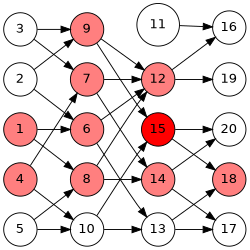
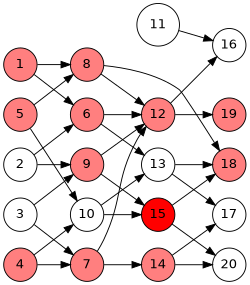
(229, 79) -> (229, 115)
(113, 179) -> (172, 85)
(20, 230) -> (20, 115)
